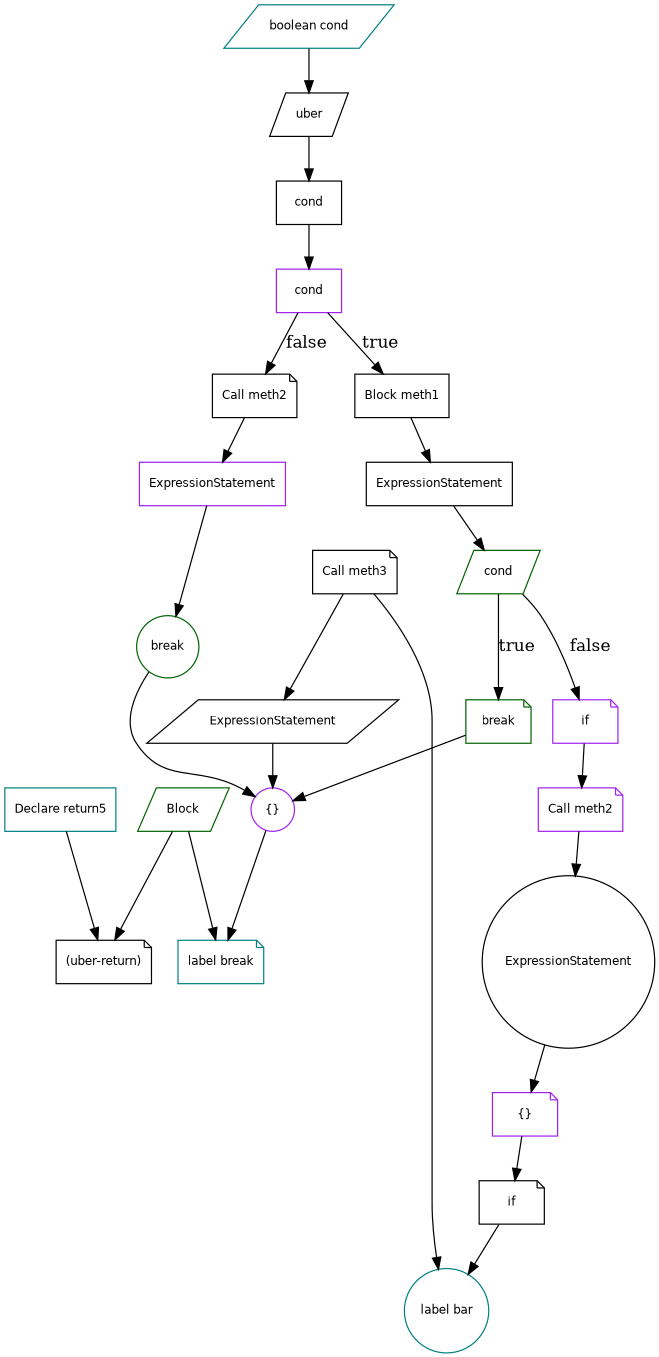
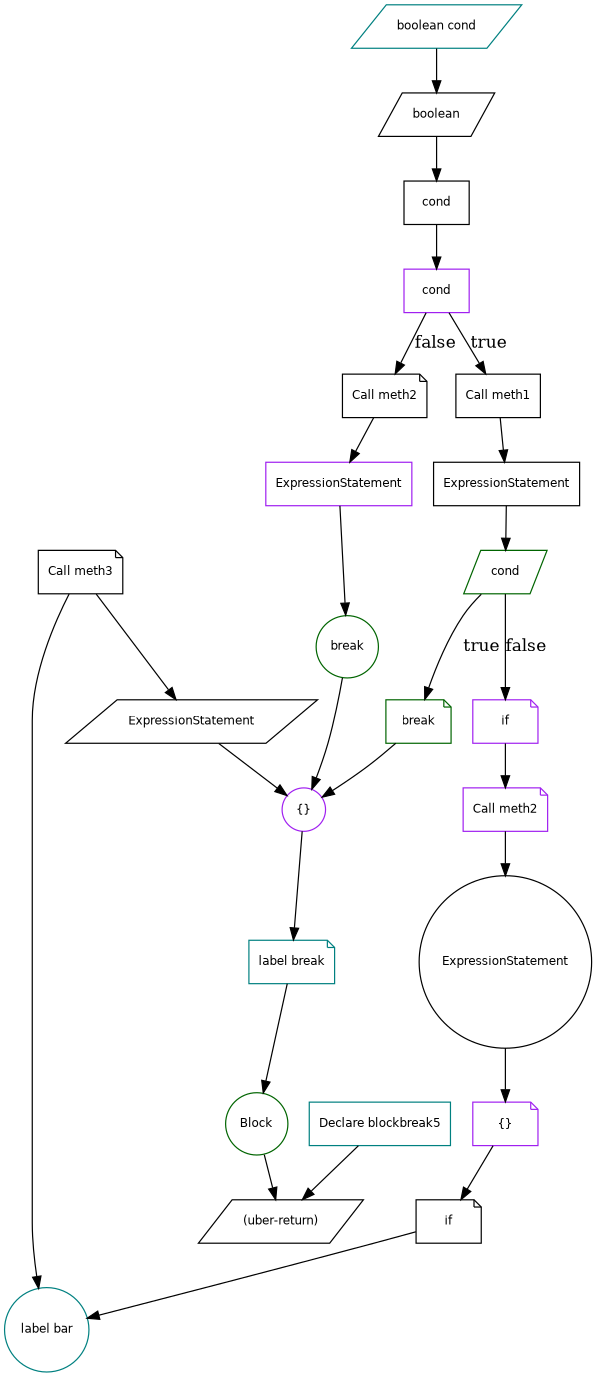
(309, 115) -> (437, 115)
(402, 396) -> (498, 396)
(60, 810) -> (380, 1124)
(183, 810) -> (257, 1124)
(201, 880) -> (277, 1032)
(104, 962) -> (281, 1221)
